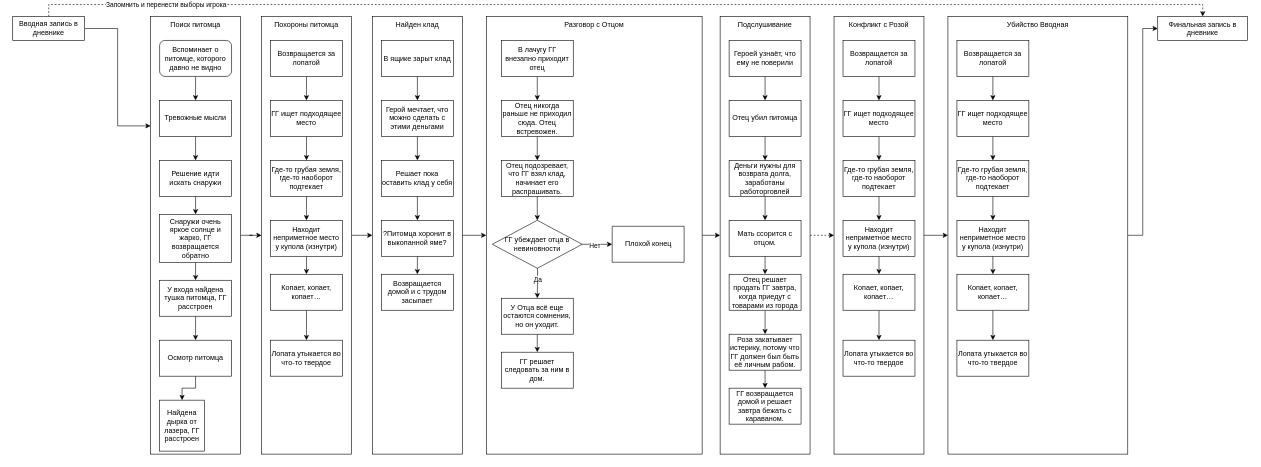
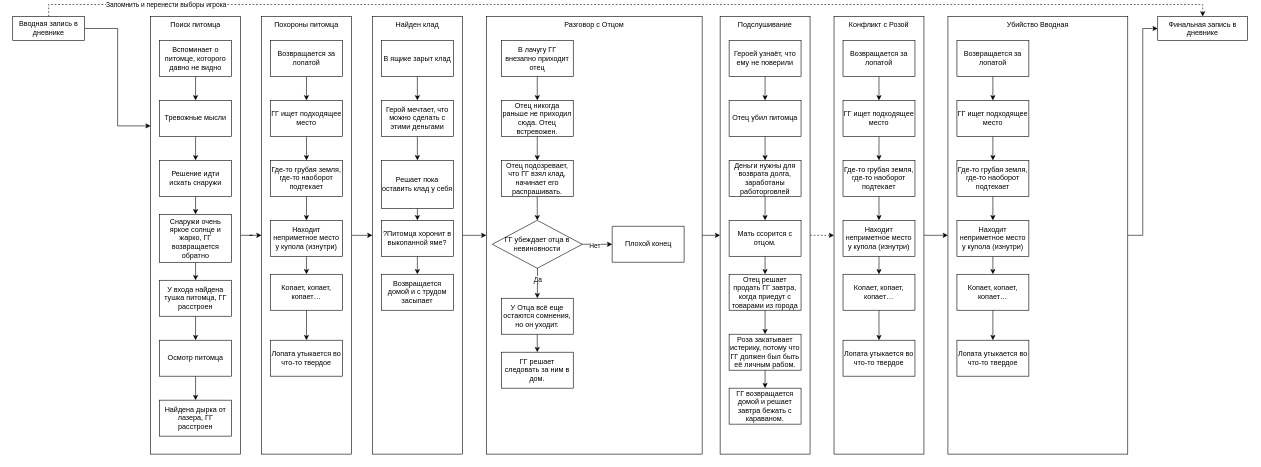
(195, 59) -> (195, 59)
(417, 179) -> (417, 185)
(182, 426) -> (195, 419)
